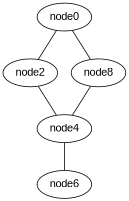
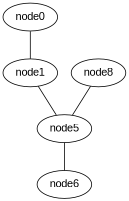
(81, 45) -> none
(30, 73) -> (30, 73)
(64, 129) -> (64, 129)
